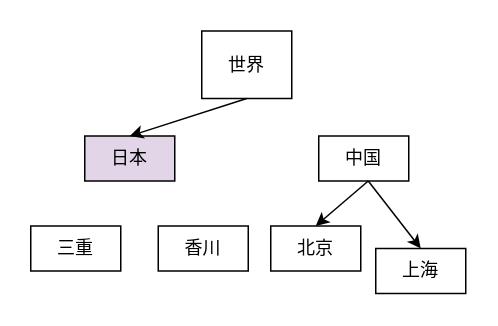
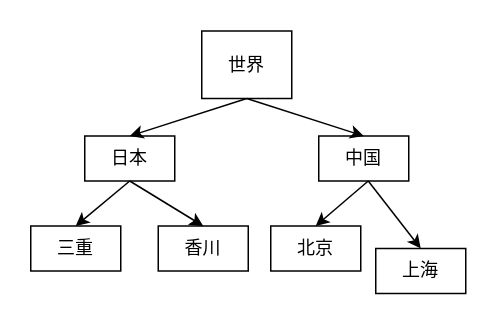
none -> (301, 116)
(130, 158) -> (130, 158)
none -> (106, 201)
none -> (162, 201)
